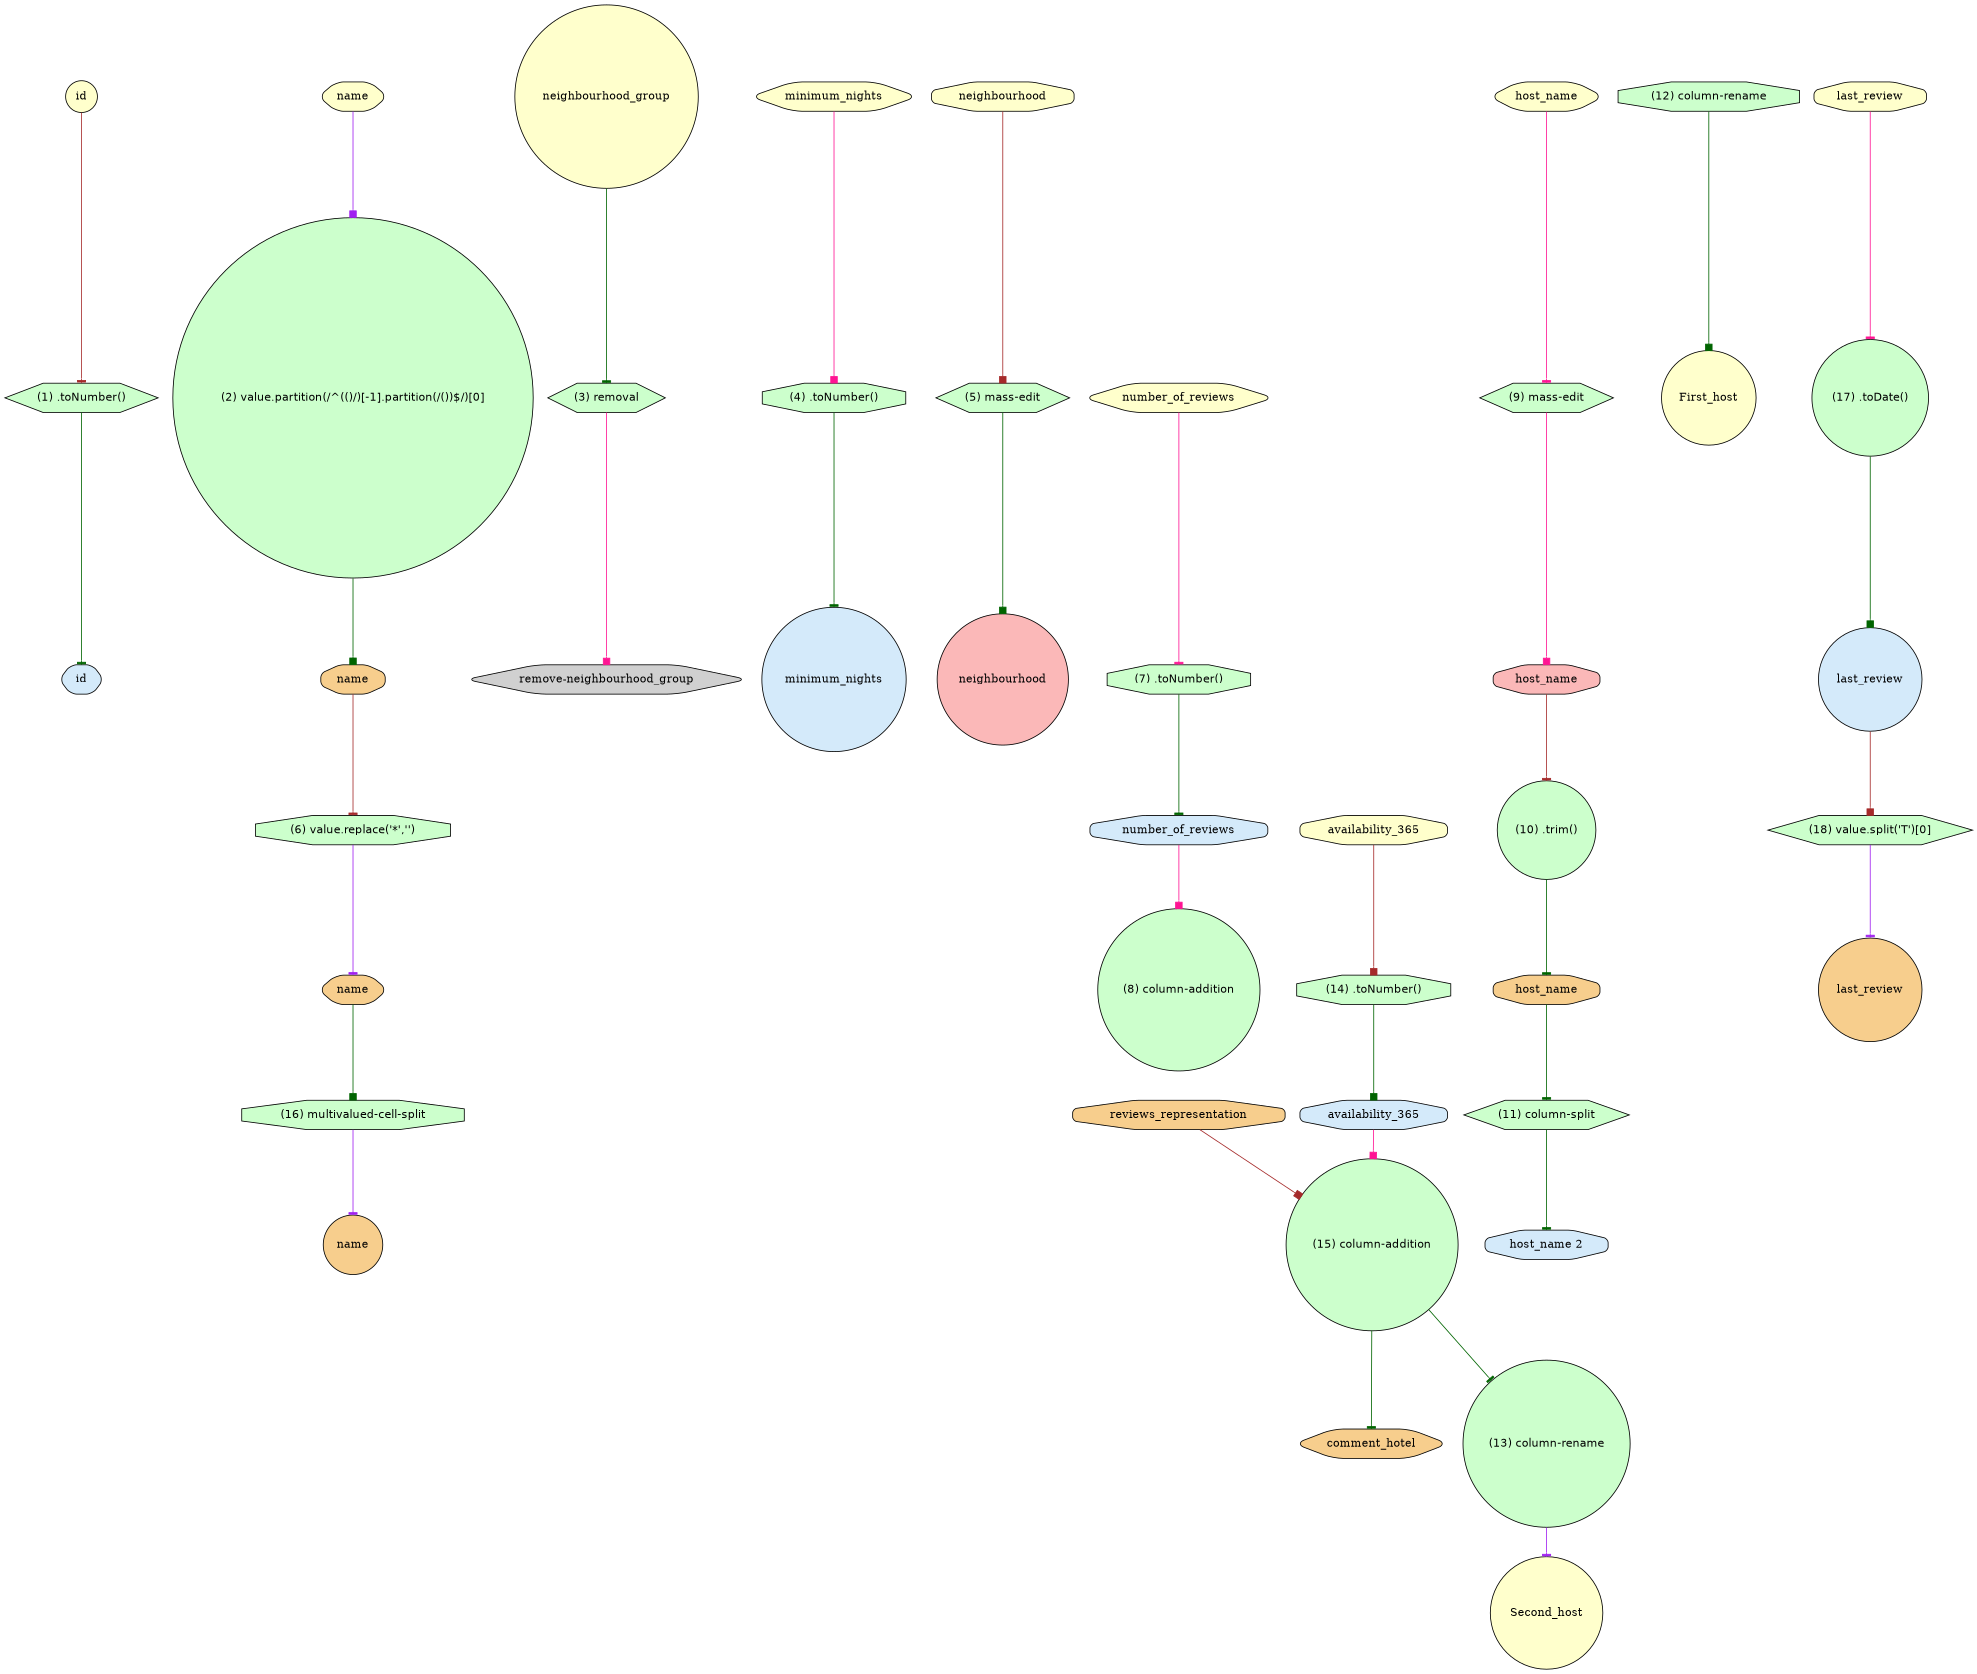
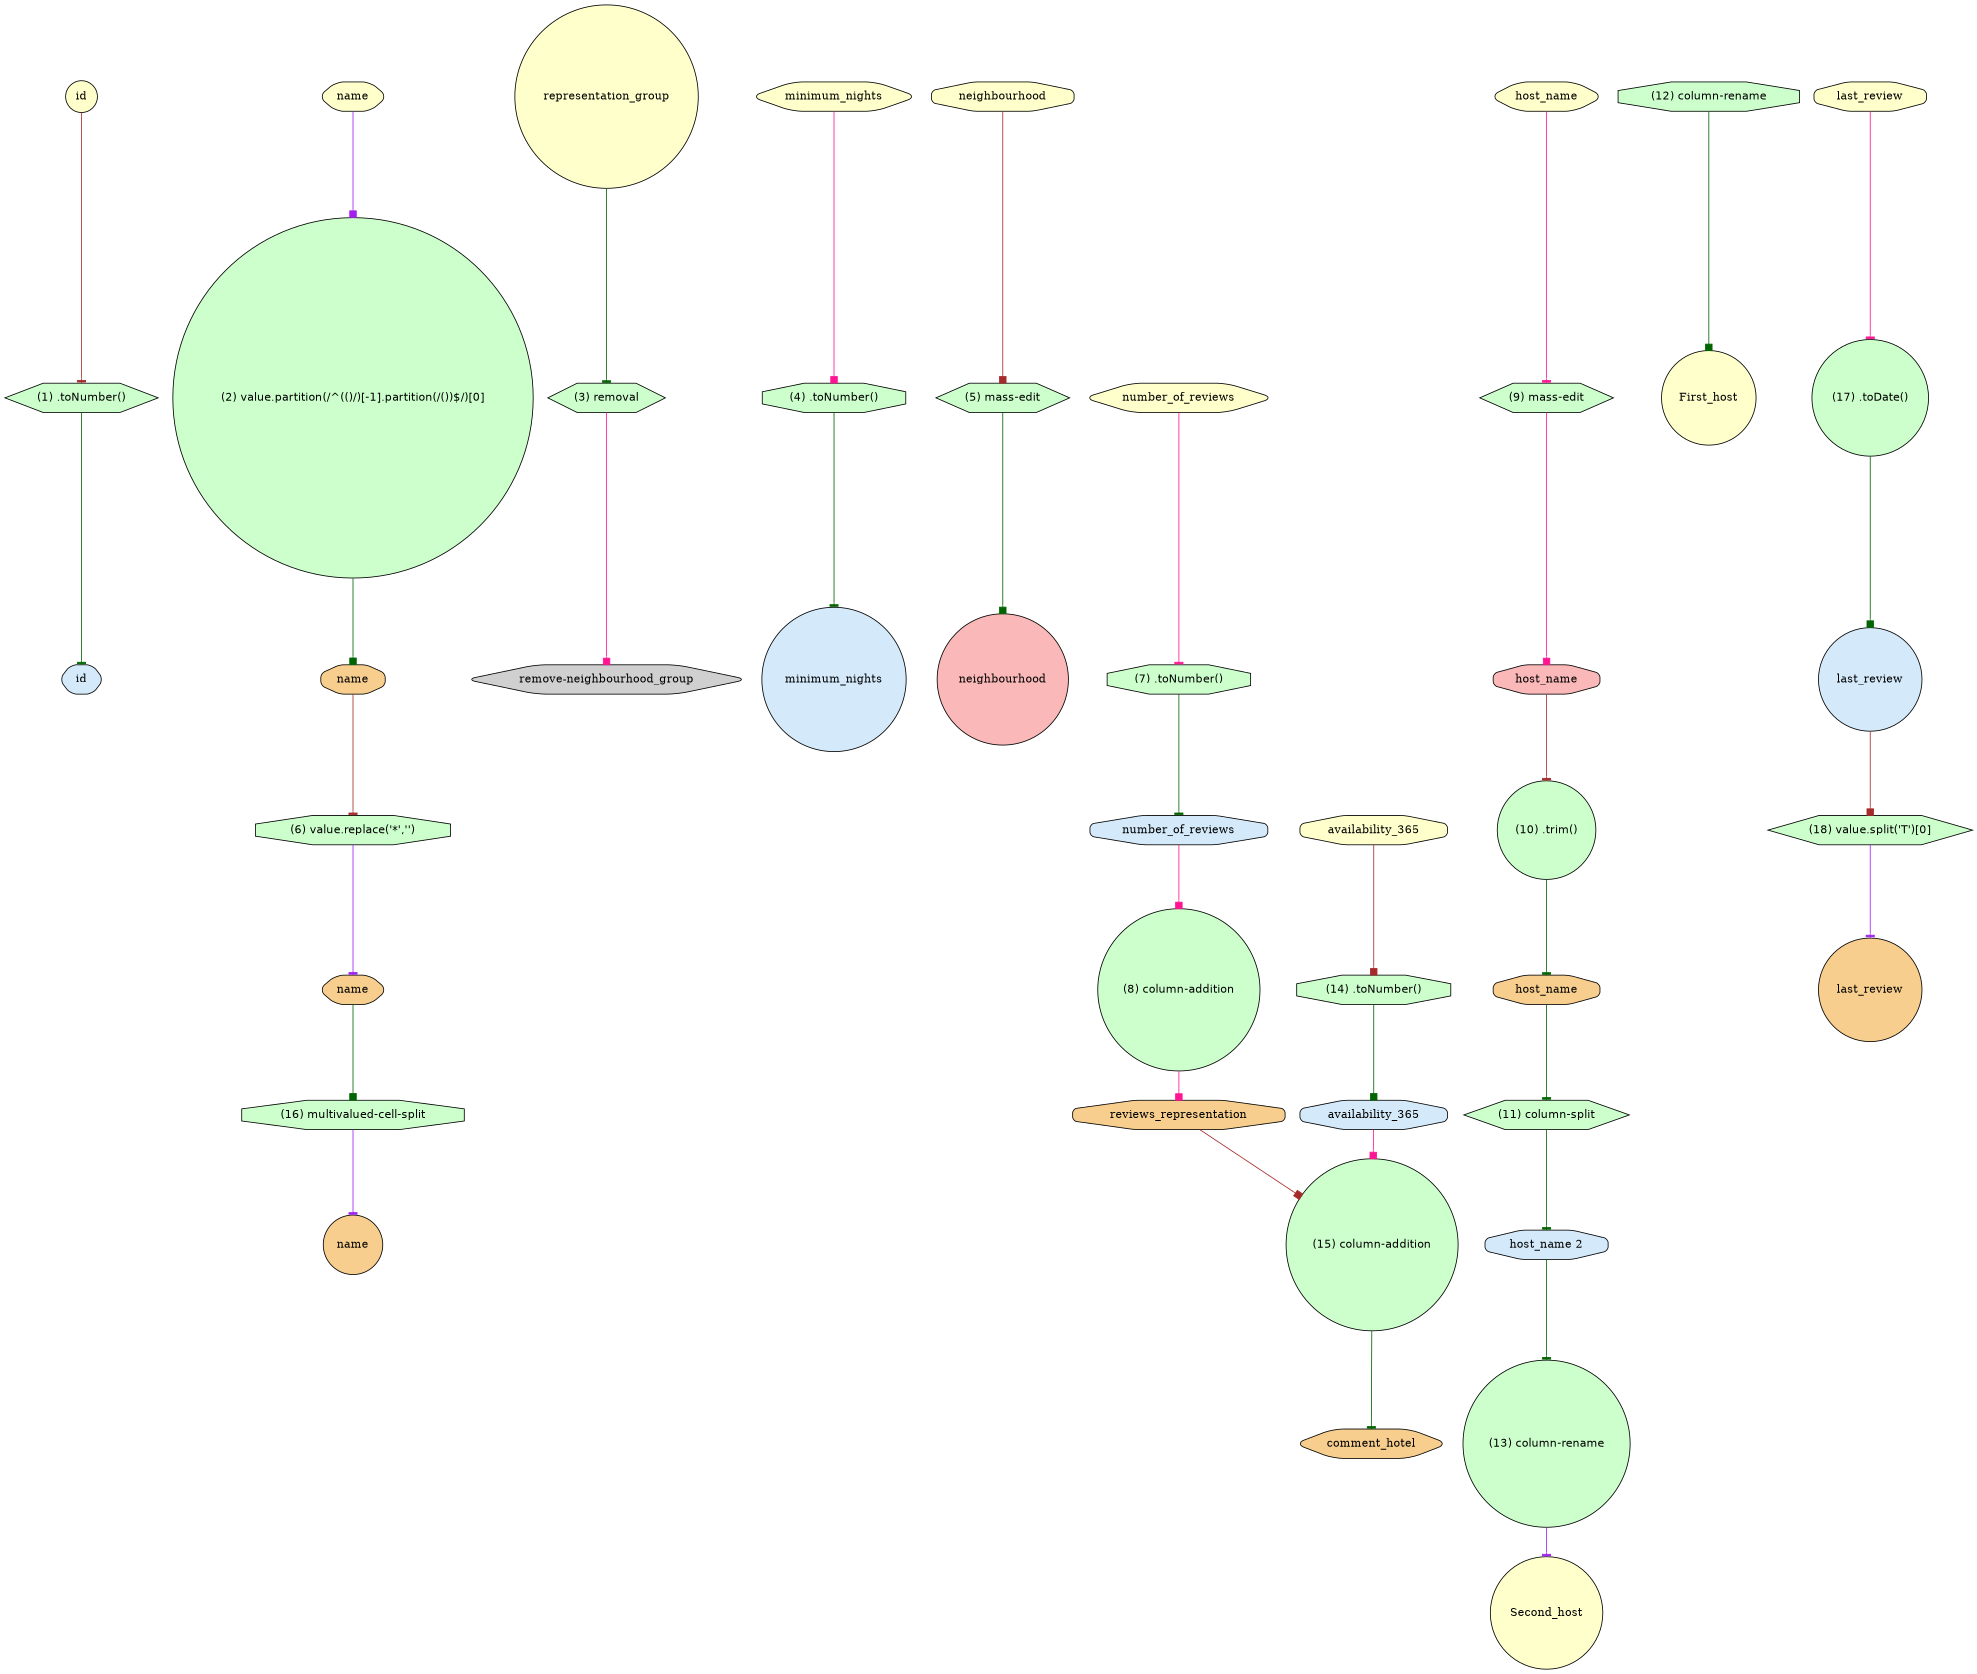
(607, 97) -> (607, 97)
none -> (1179, 1081)
(1459, 1343) -> (1547, 1308)
